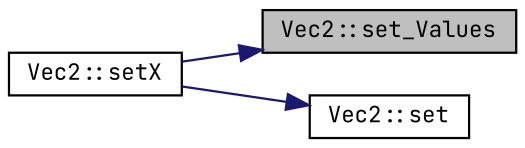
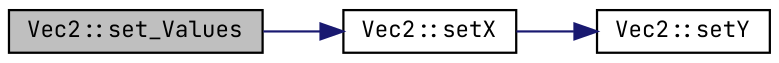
(211, 57) -> (292, 31)
(389, 117) -> (683, 31)
